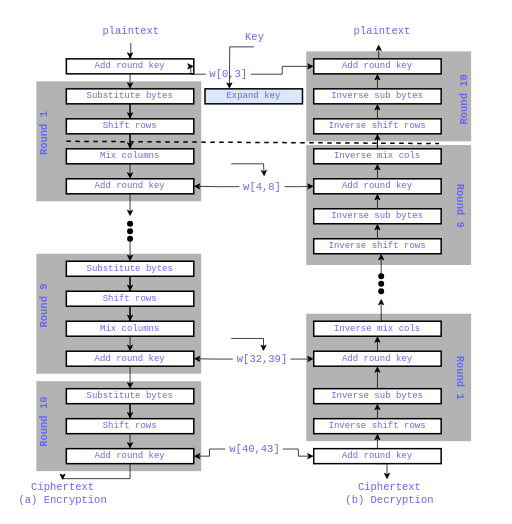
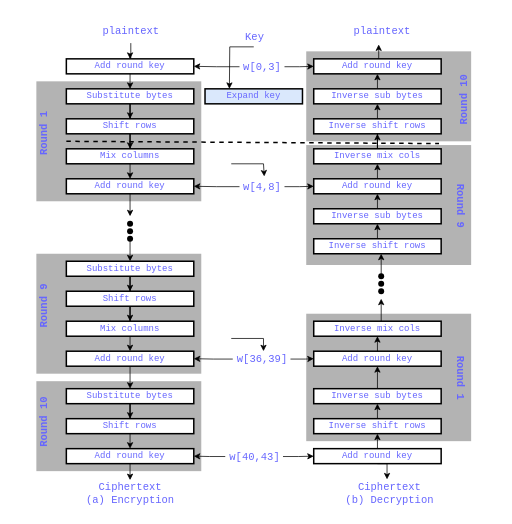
(228, 74) -> (262, 67)
(263, 360) -> (263, 360)
(254, 449) -> (254, 457)
(63, 494) -> (130, 494)
